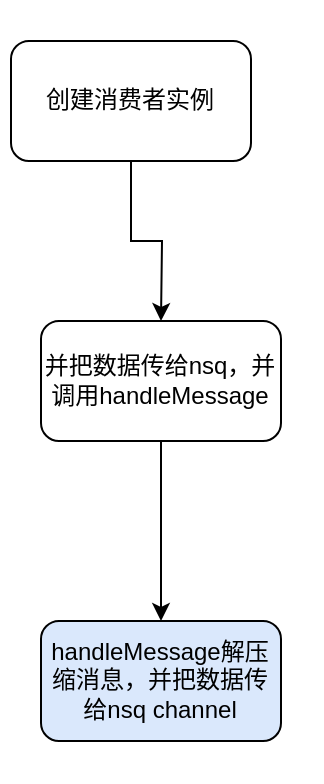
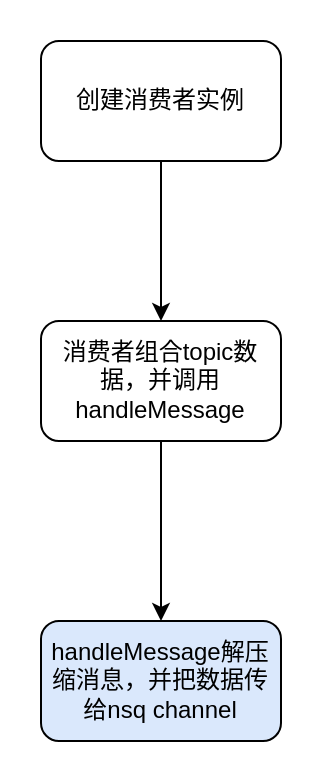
(131, 101) -> (161, 101)
(161, 381) -> (161, 381)
